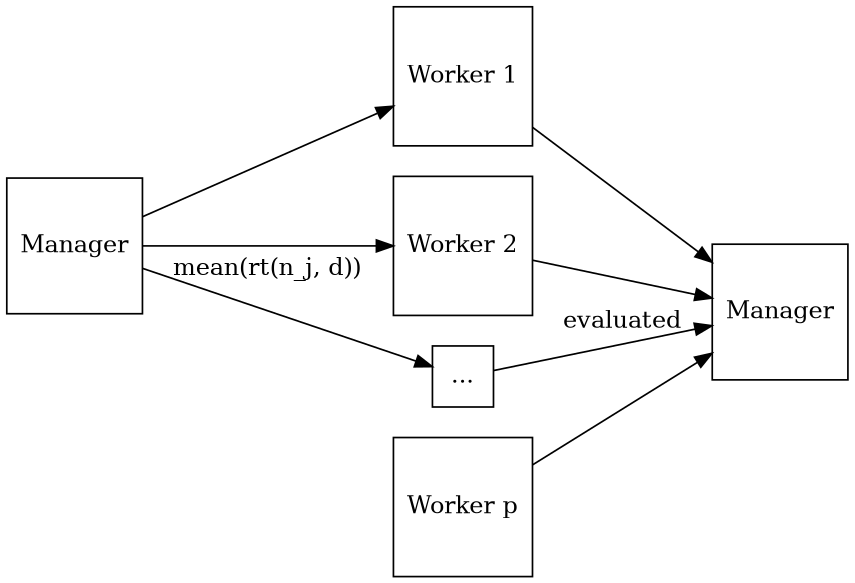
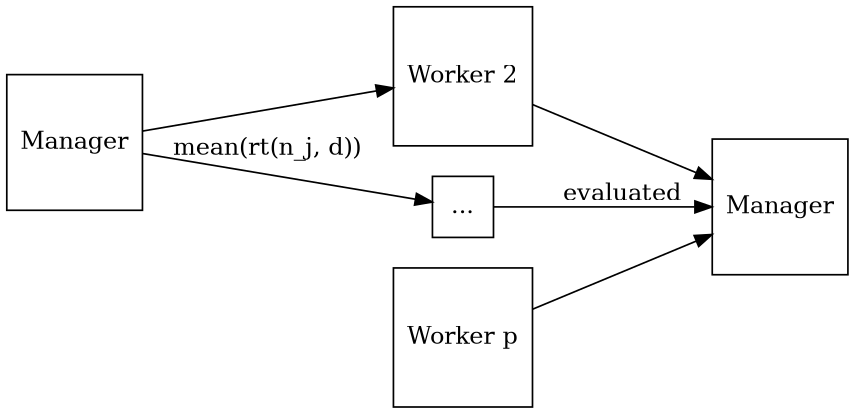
(463, 76) -> none
